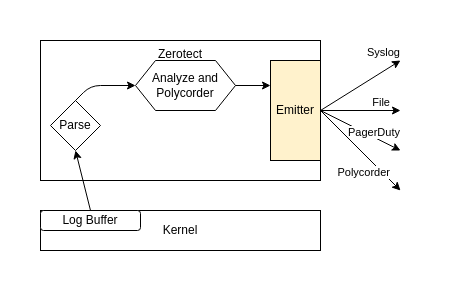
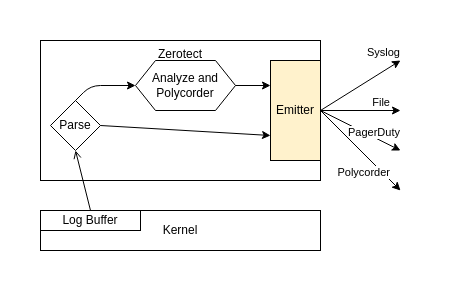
none -> (182, 130)
(77, 158) -> (77, 156)
(91, 221) -> (91, 221)
